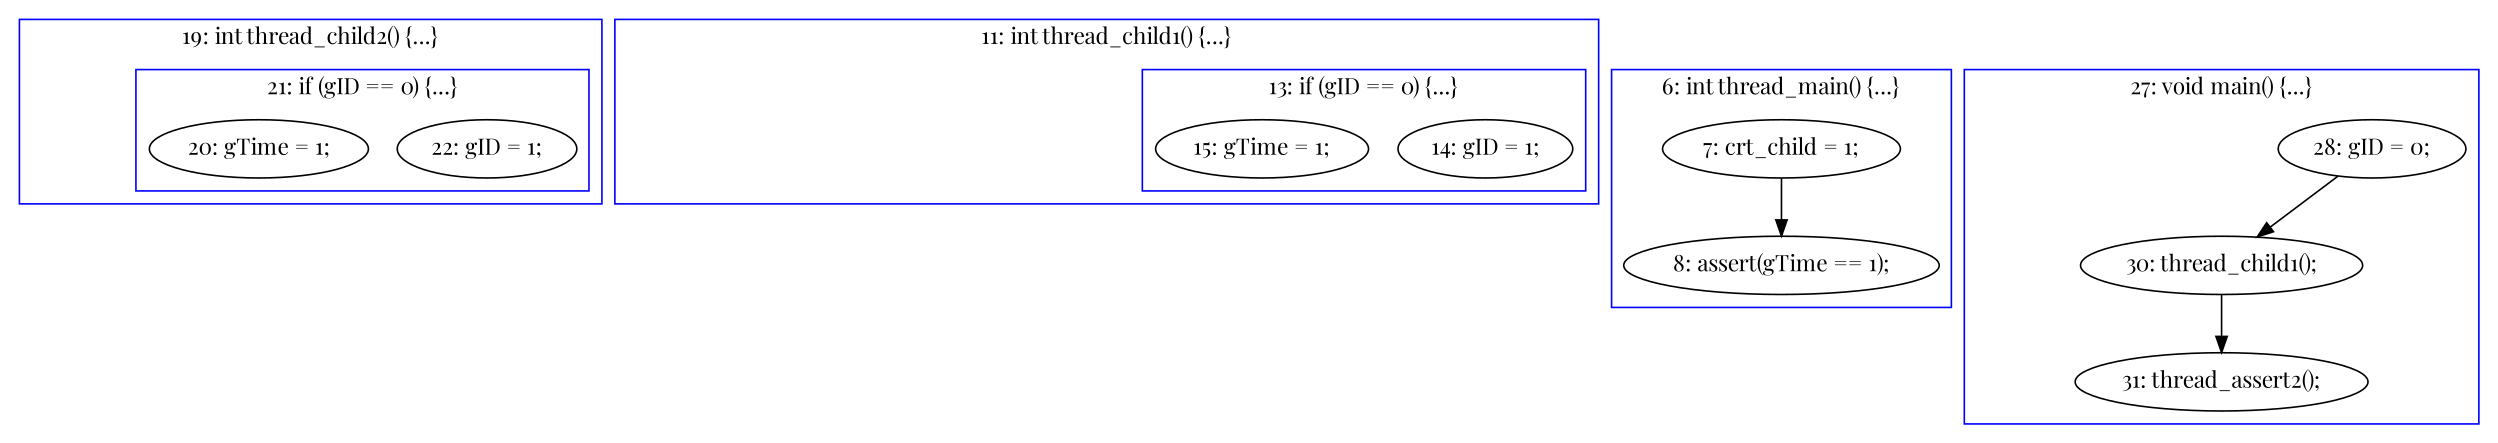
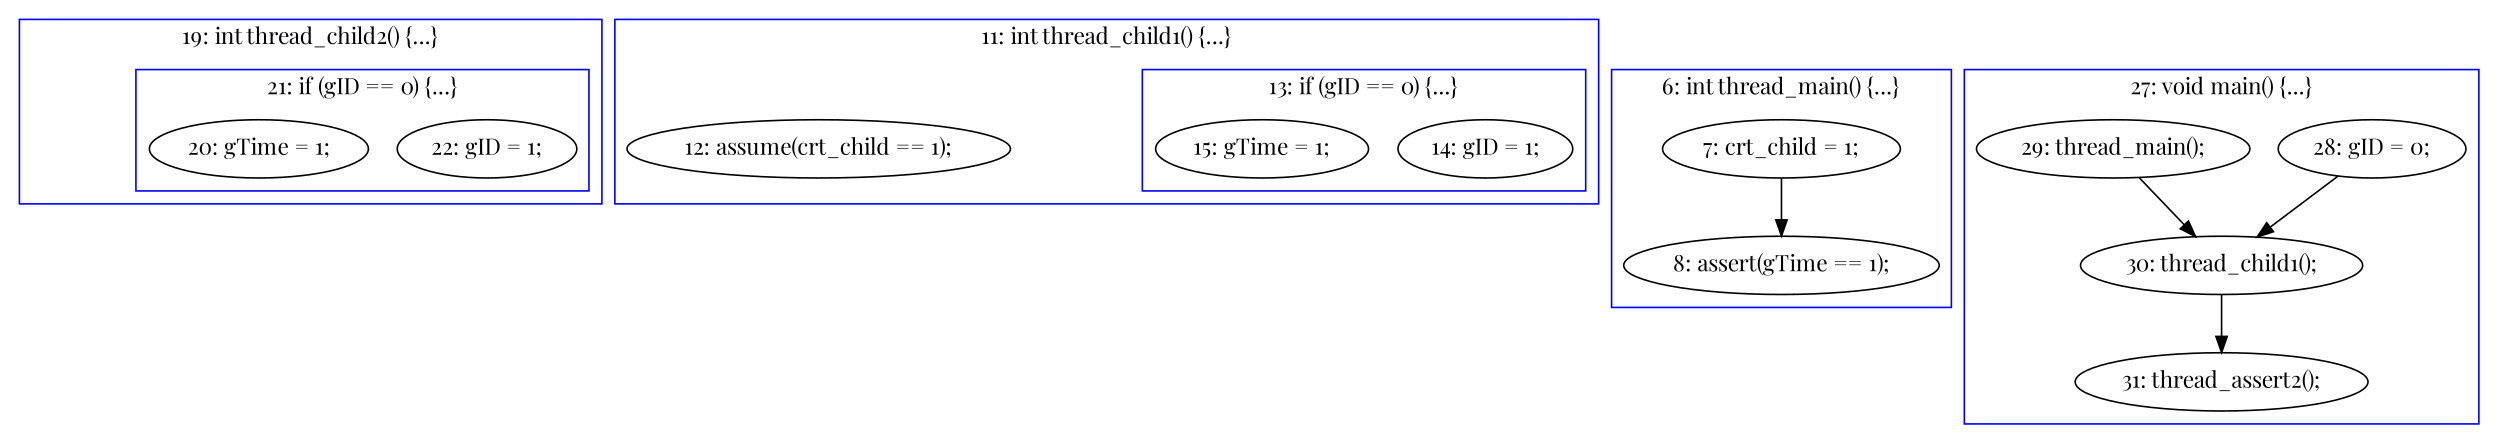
none -> (819, 149)
none -> (2113, 149)
